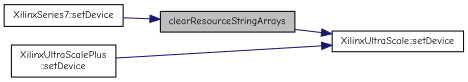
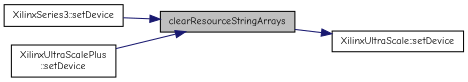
(64, 16) -> (64, 16)
(219, 52) -> (146, 41)
